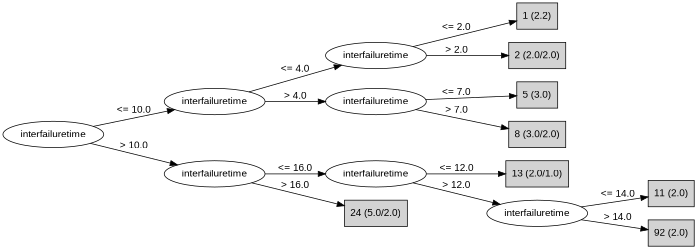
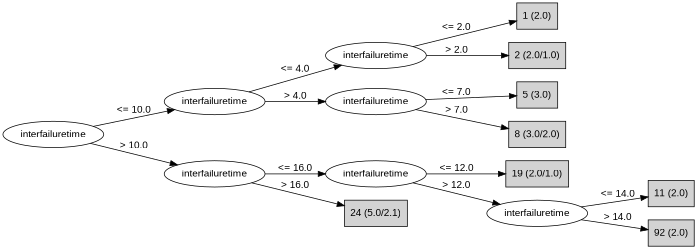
(537, 16) -> (537, 16)
(537, 56) -> (537, 56)
(537, 174) -> (537, 174)
(376, 213) -> (376, 213)
